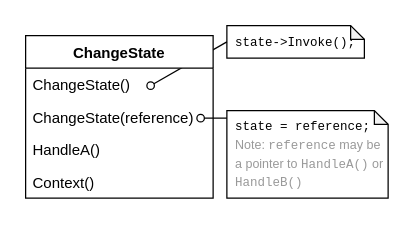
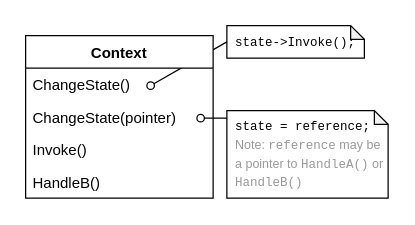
(119, 53) -> (119, 53)
(121, 127) -> (115, 118)
(69, 151) -> (67, 151)
(71, 183) -> (69, 183)
